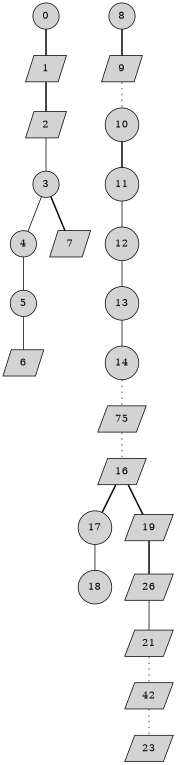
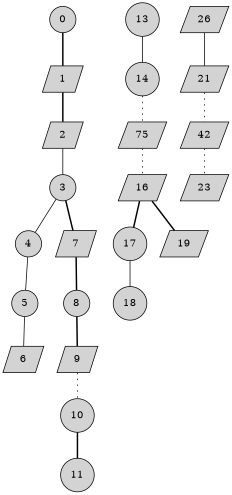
(122, 244) -> none
none -> (76, 274)
(149, 557) -> none
